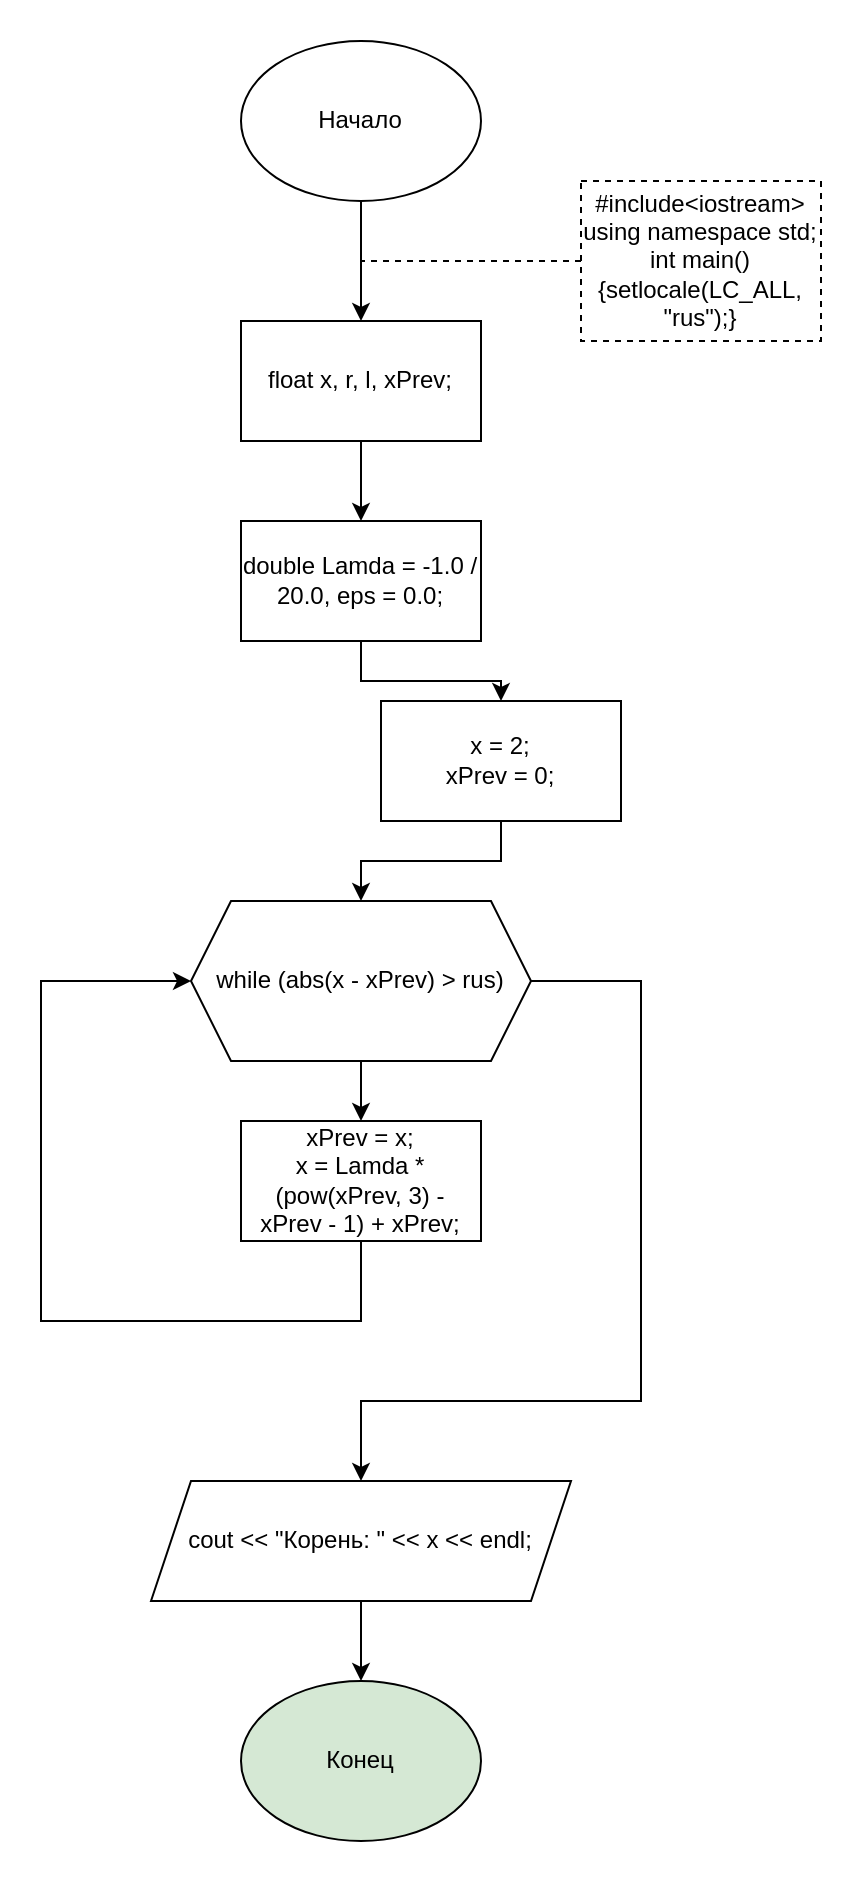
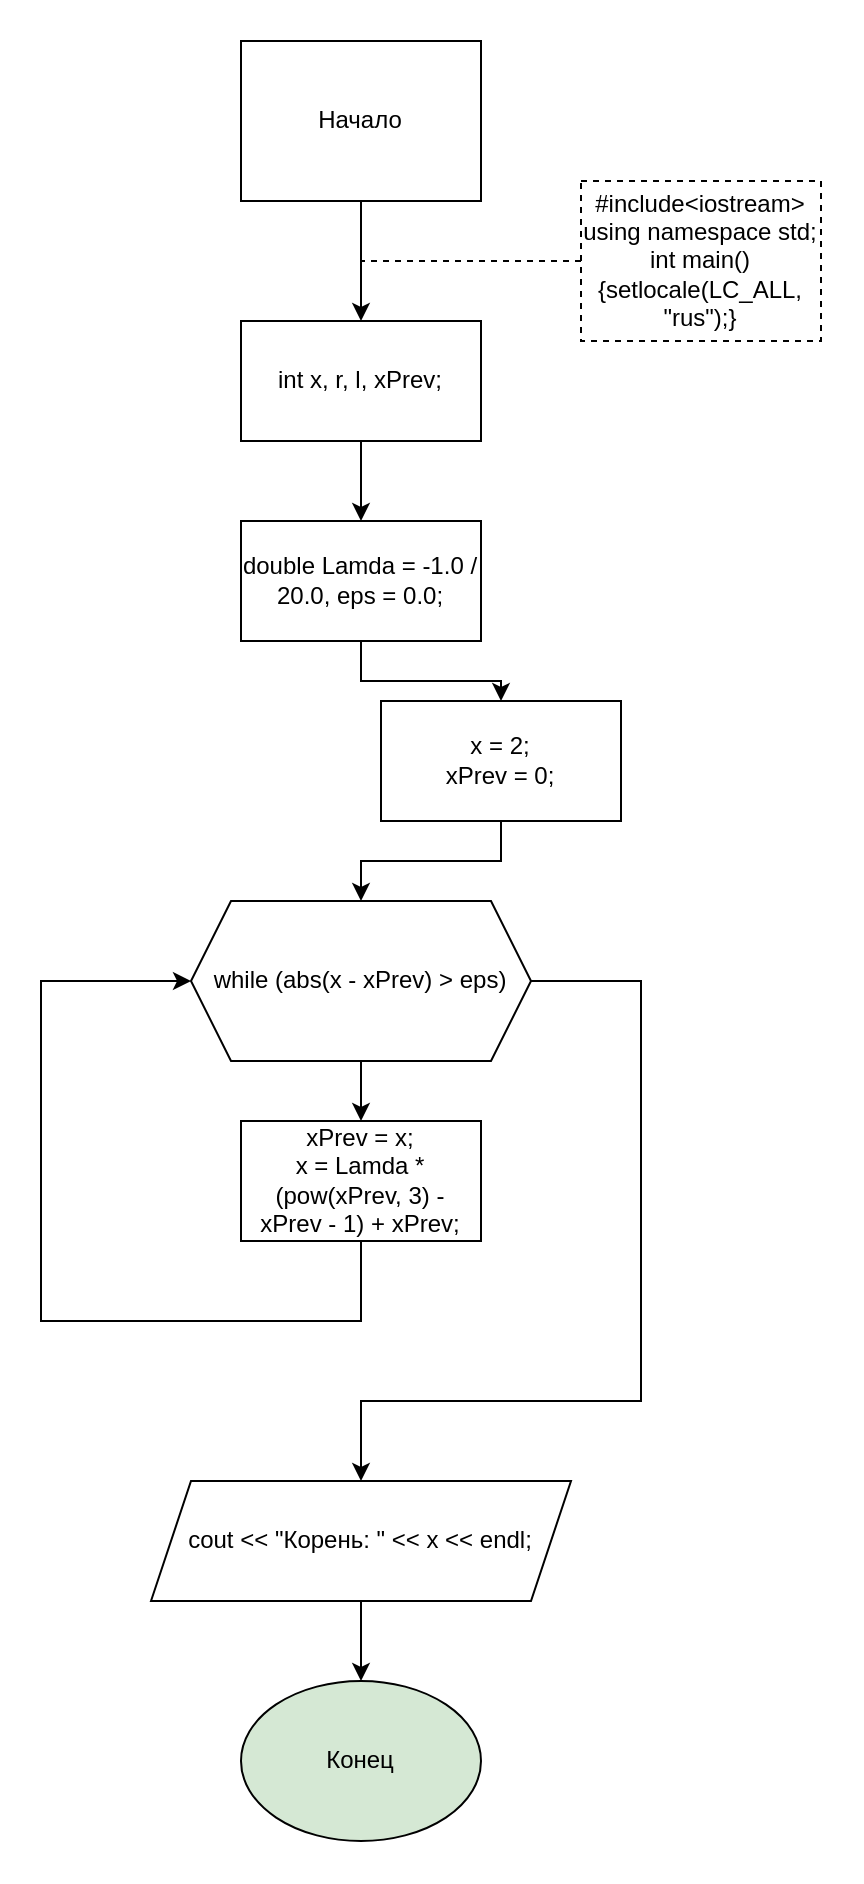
(361, 121) -> (361, 121)
(361, 381) -> (361, 381)
(361, 981) -> (361, 981)
